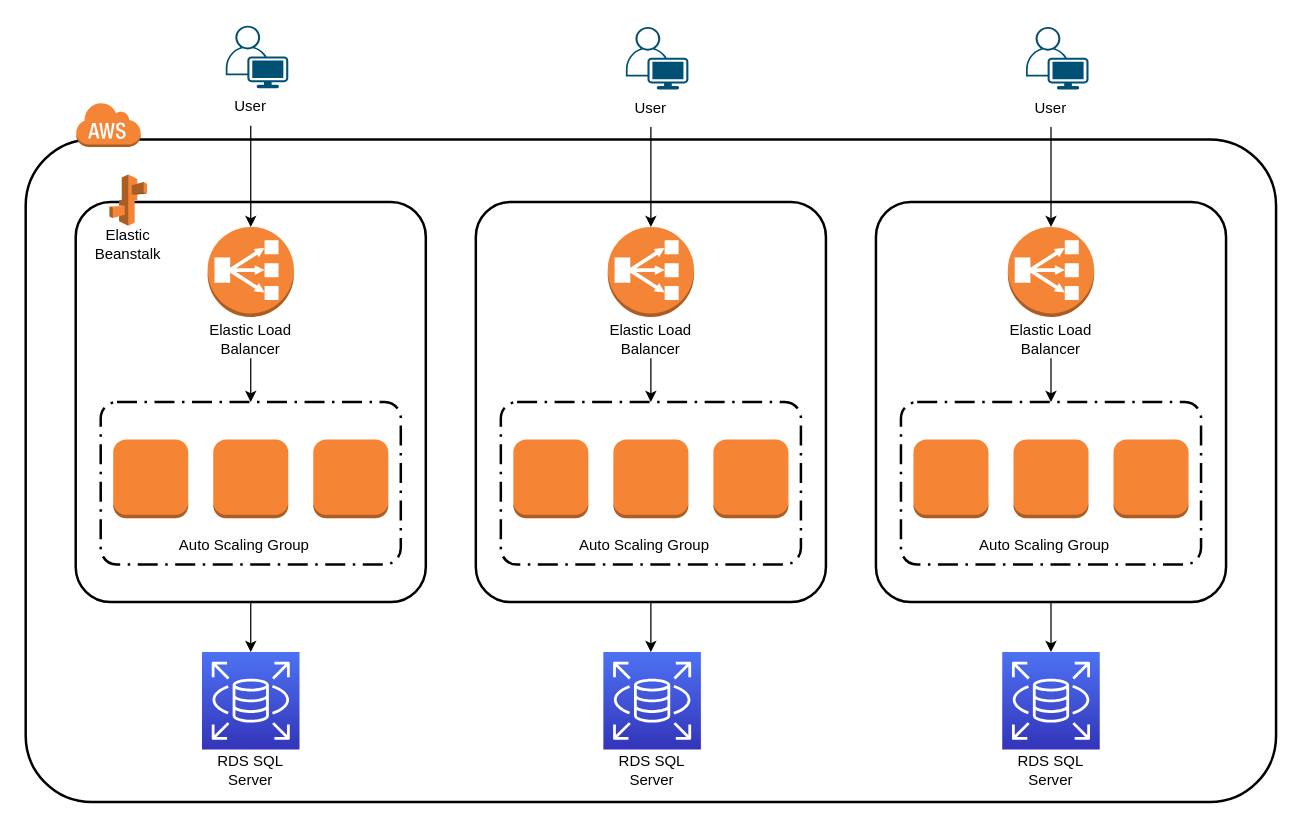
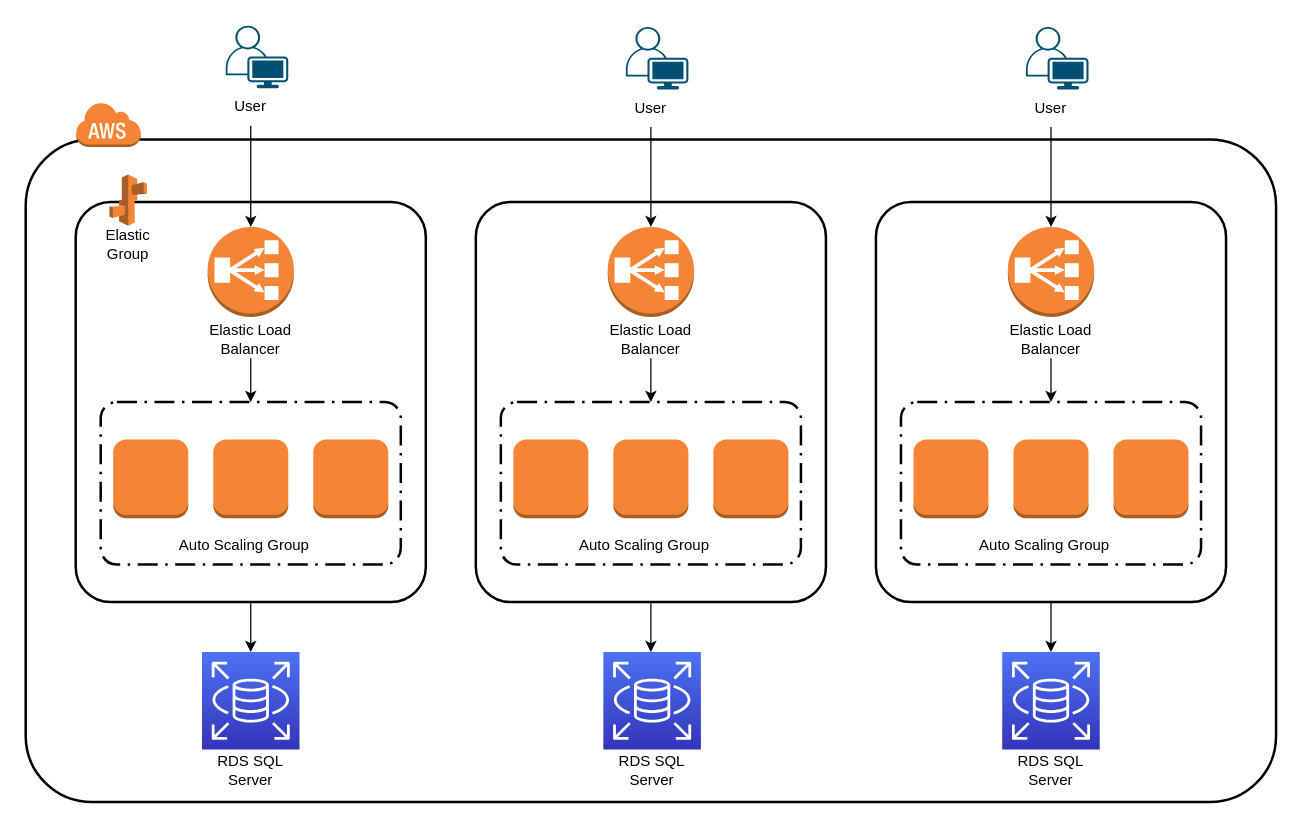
(128, 244) -> (128, 244)
